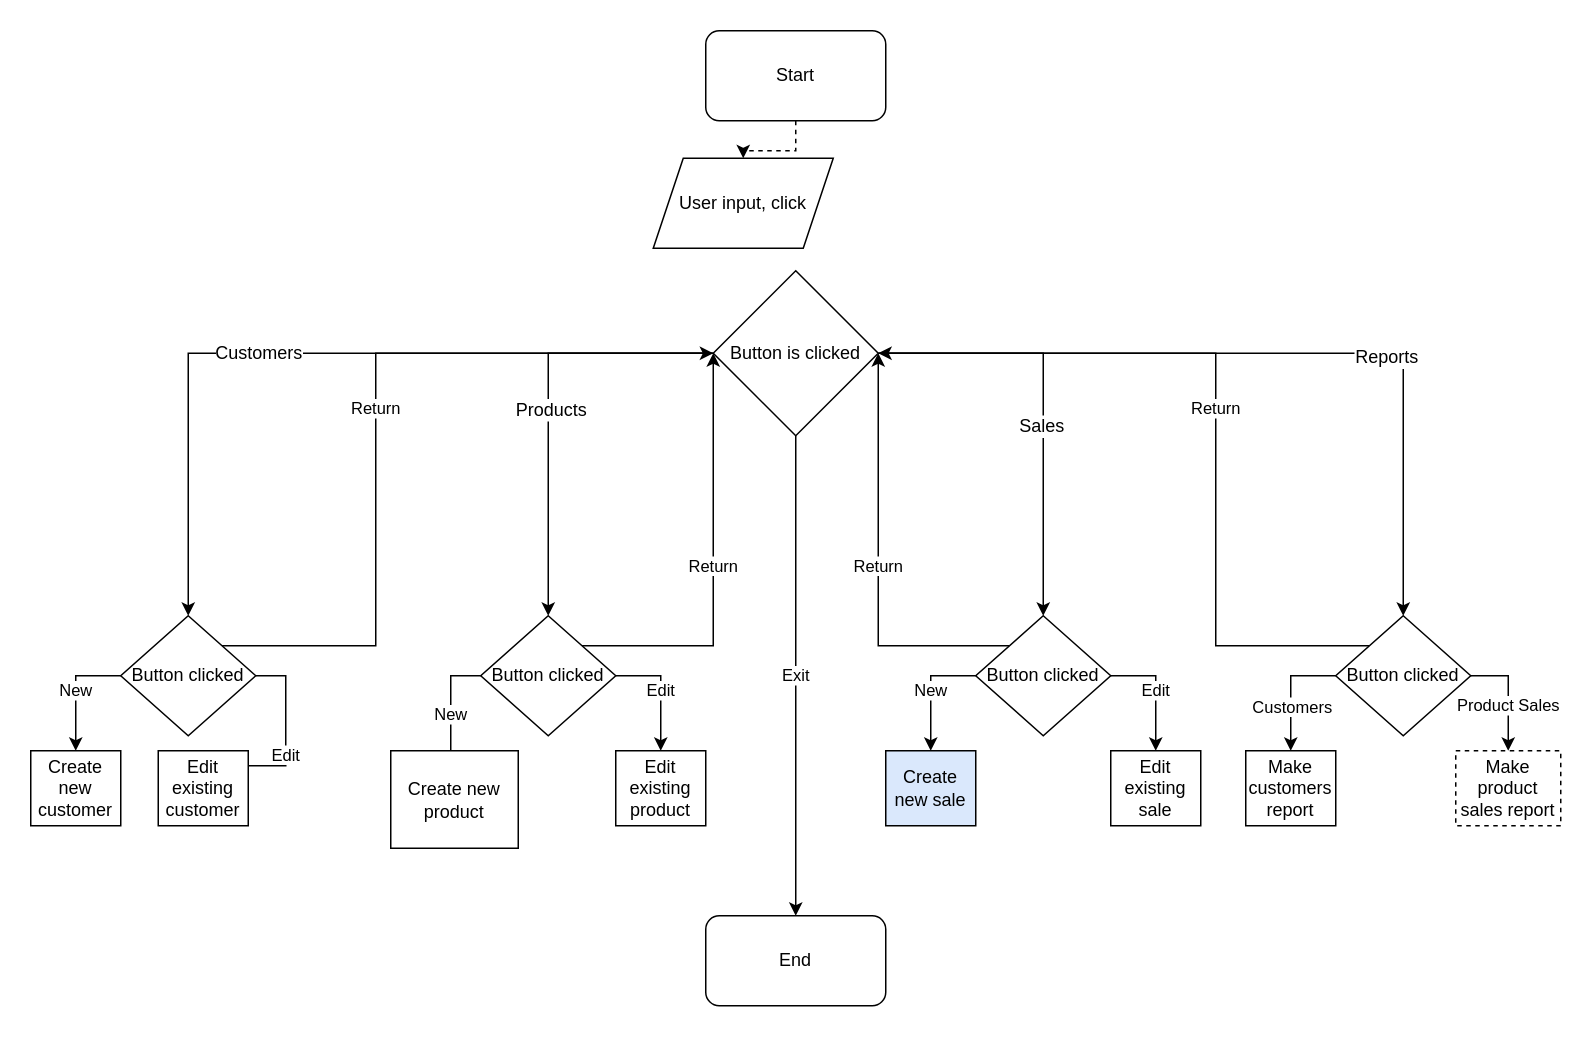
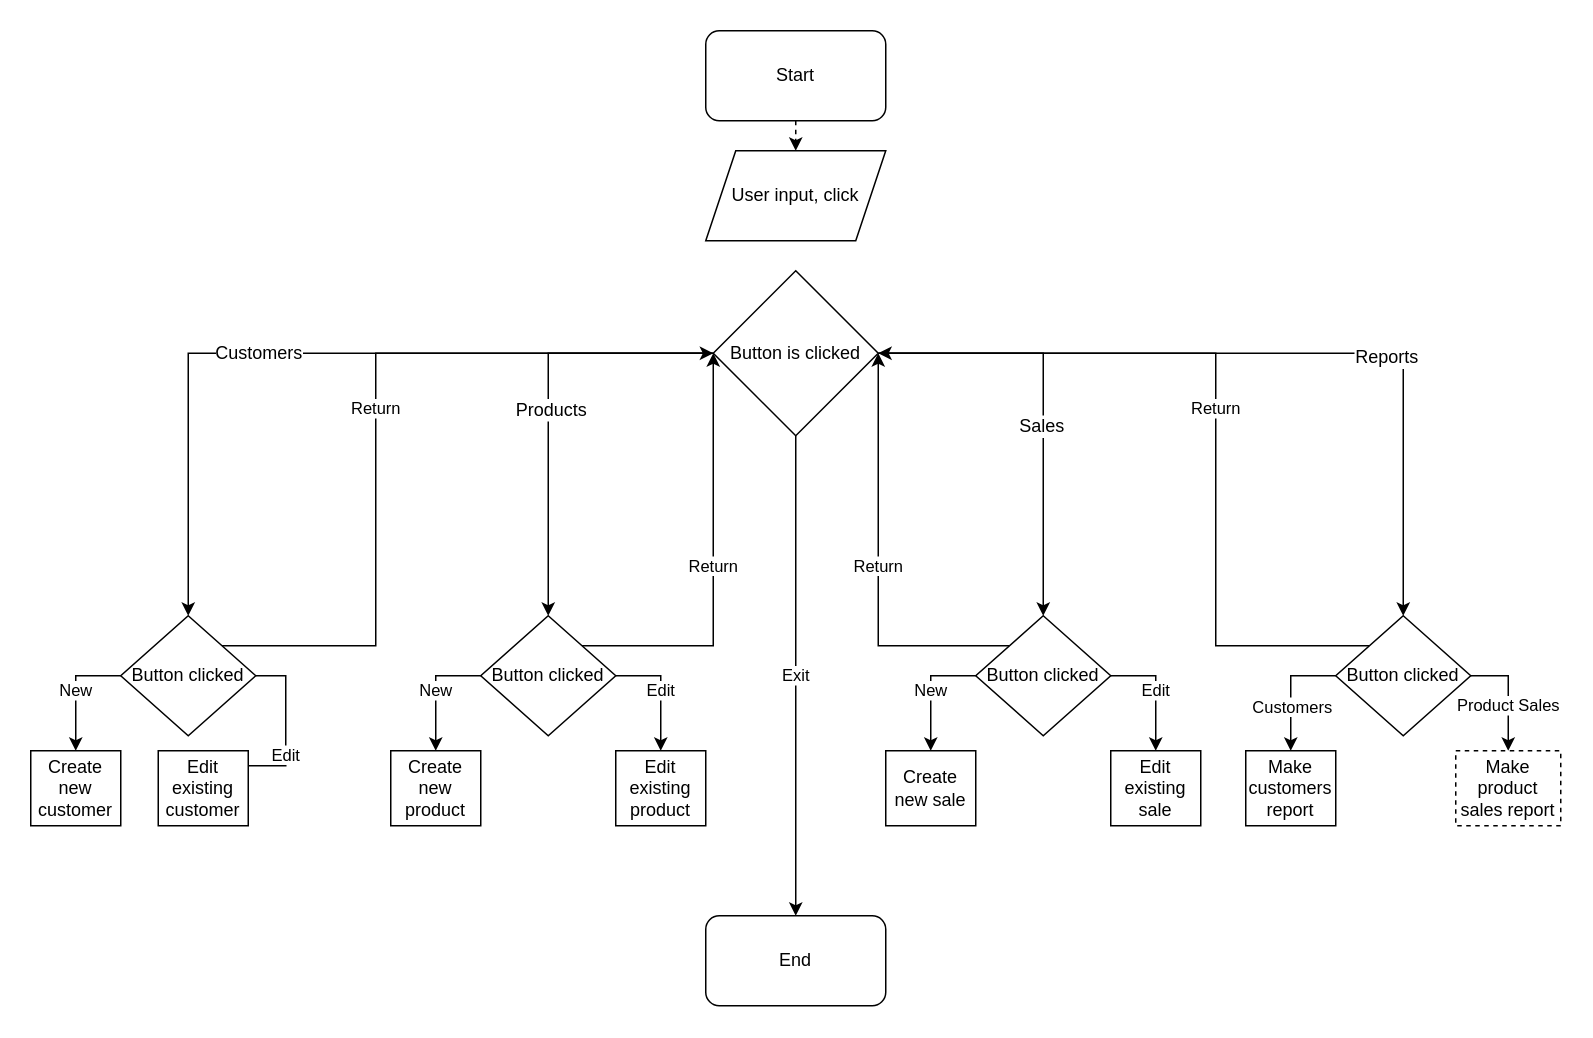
(743, 203) -> (796, 196)
(931, 788) -> (931, 788)
(455, 800) -> (436, 788)
